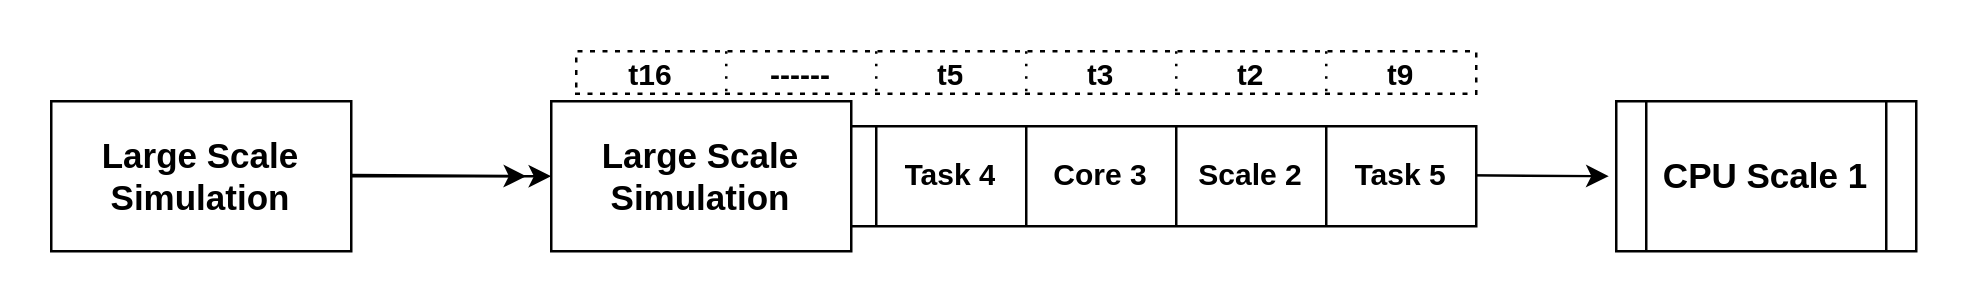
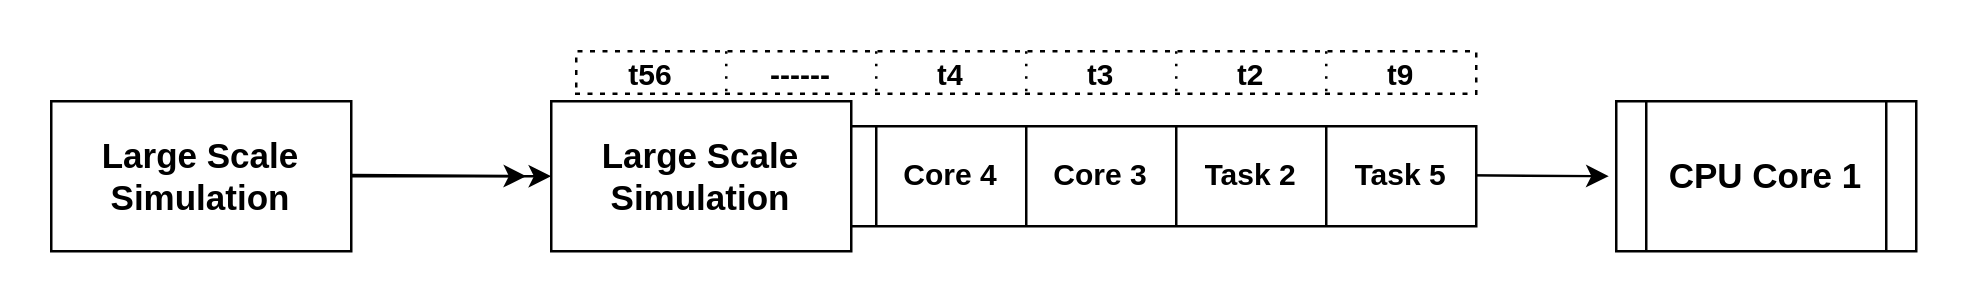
(651, 74) -> (651, 74)
(951, 74) -> (951, 74)
(951, 176) -> (951, 176)
(1251, 176) -> (1251, 176)
(1766, 176) -> (1766, 176)
